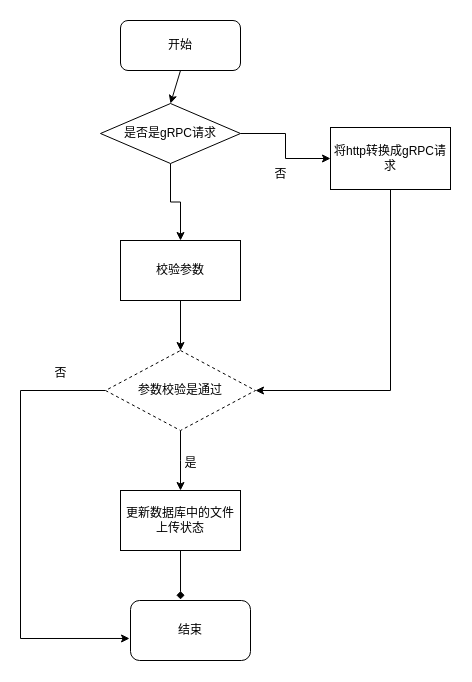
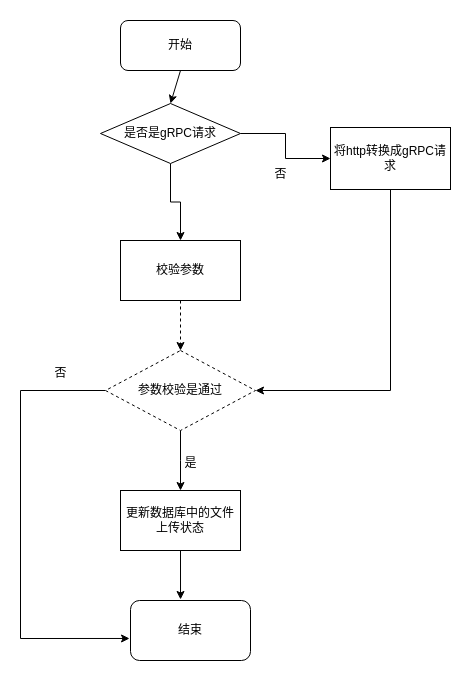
(181, 323) -> (181, 323)
(181, 590) -> (181, 591)
